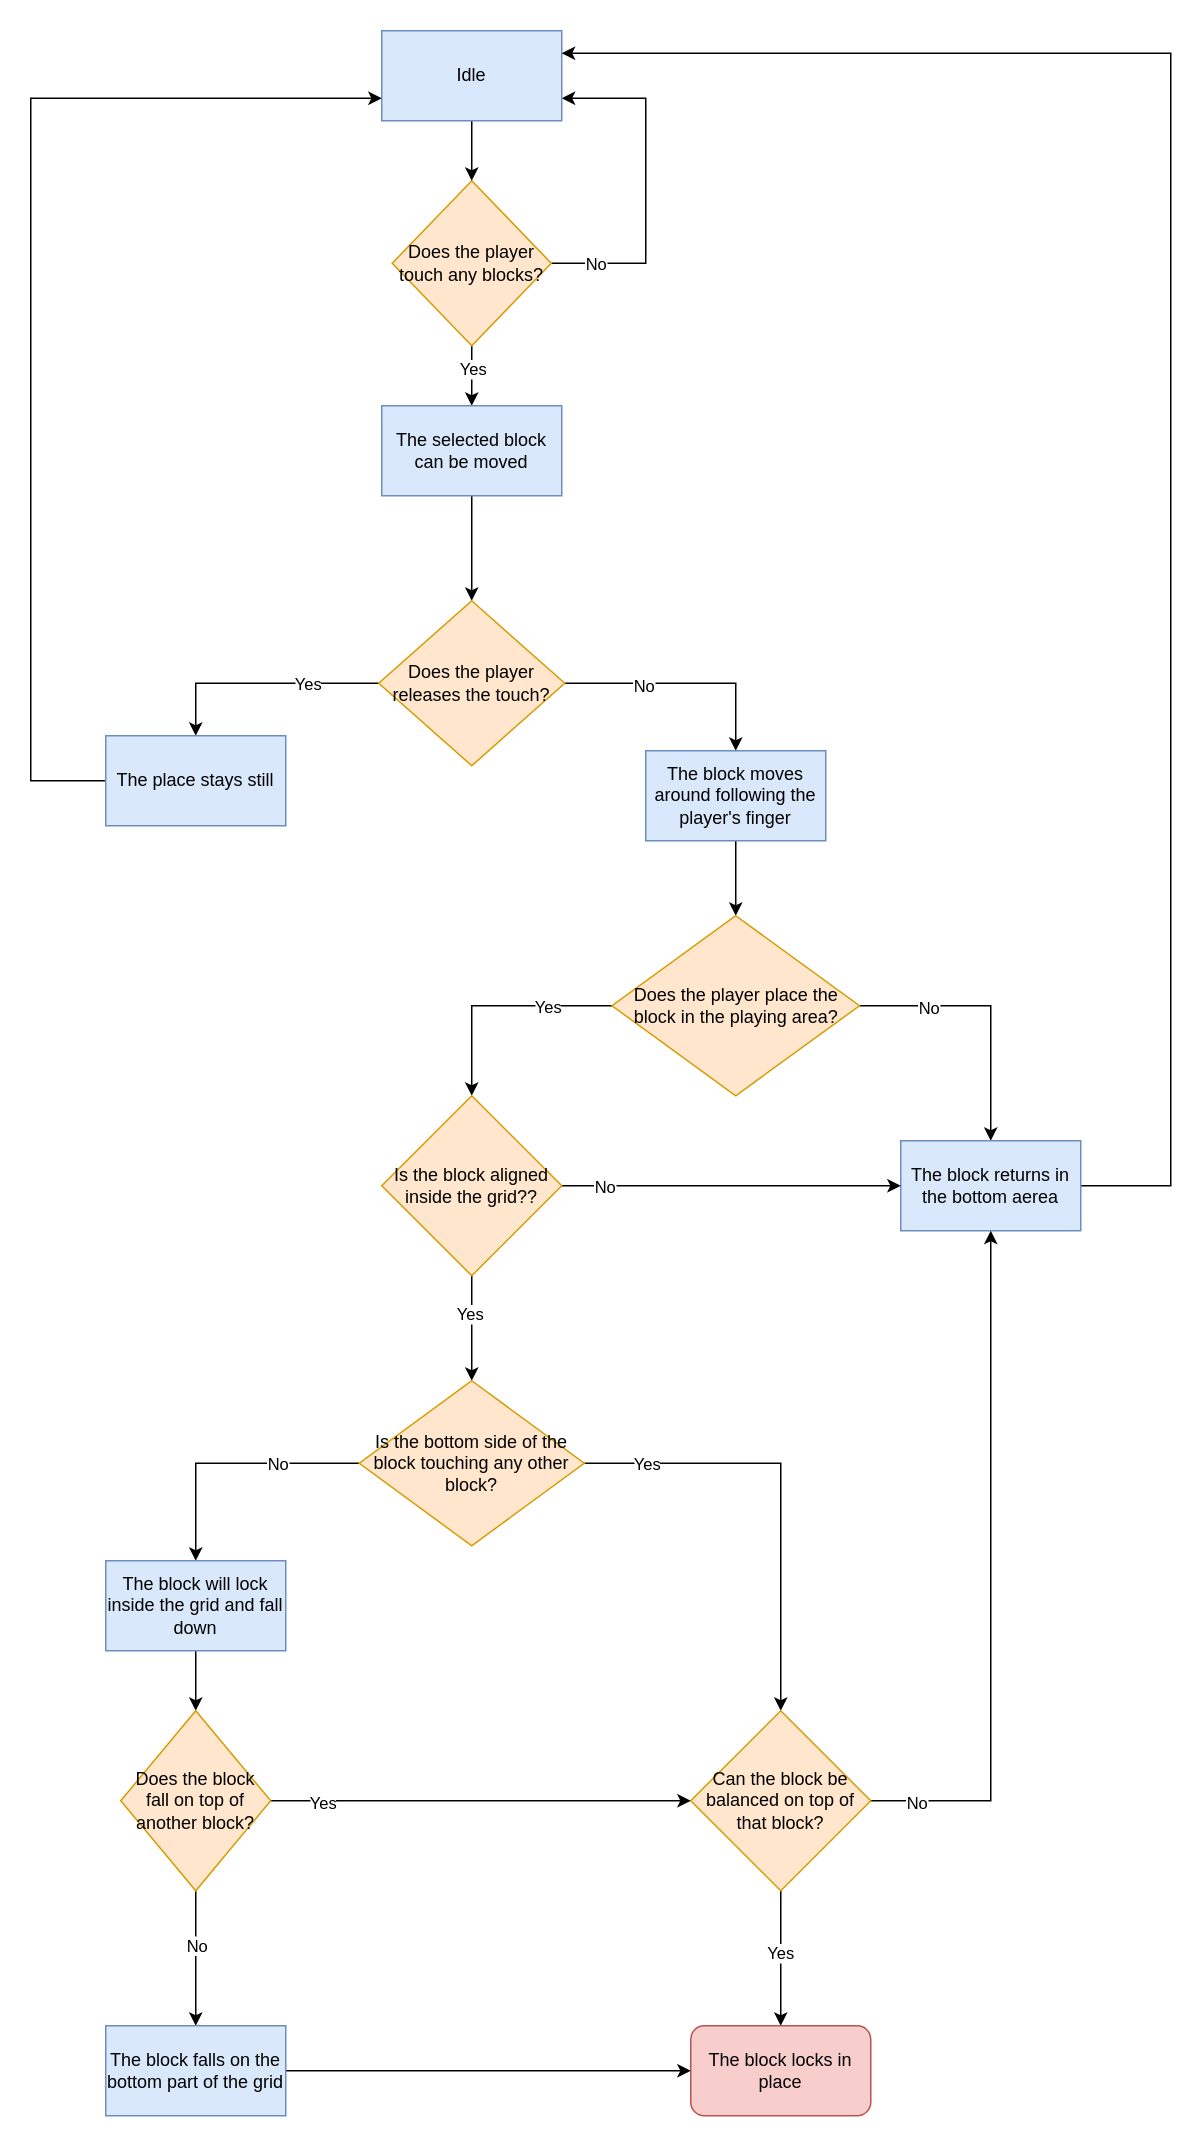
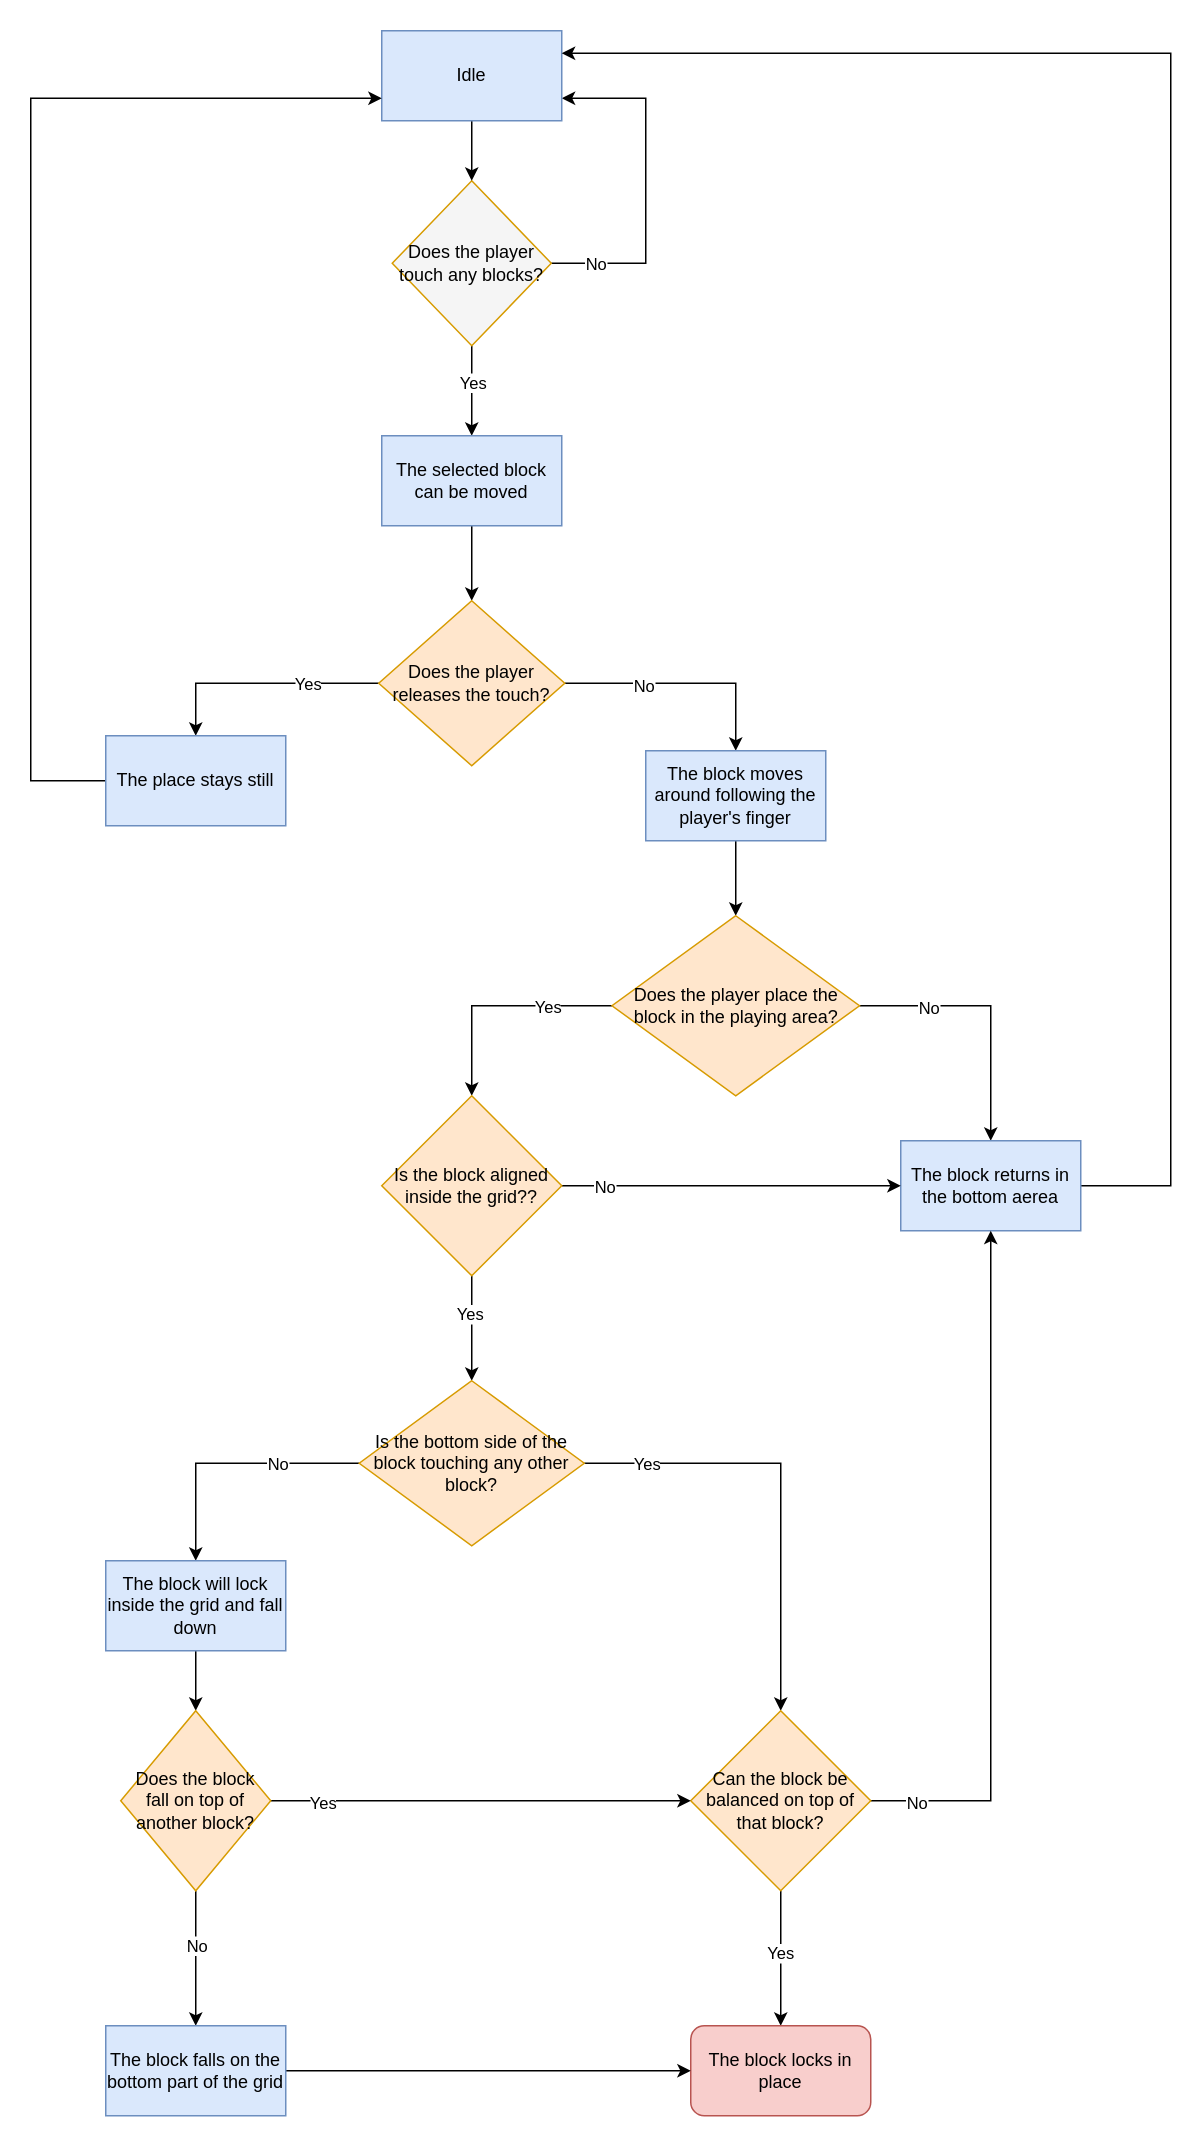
(472, 263) -> (472, 263)
(472, 451) -> (472, 481)
